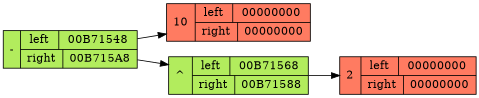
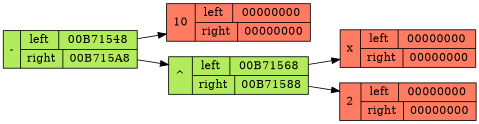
none -> (408, 49)
